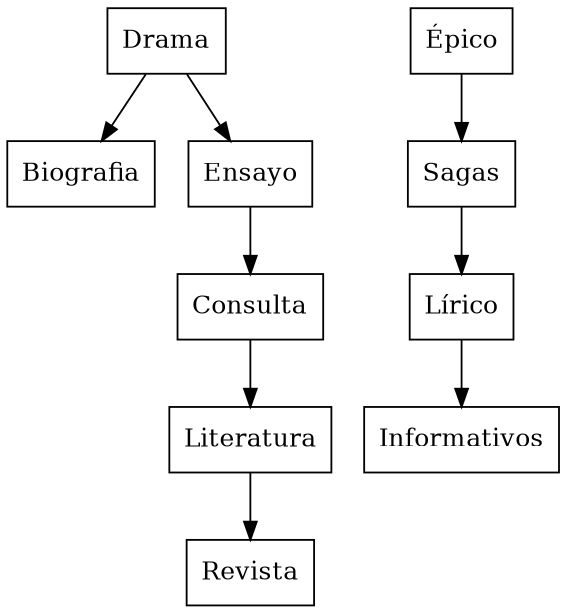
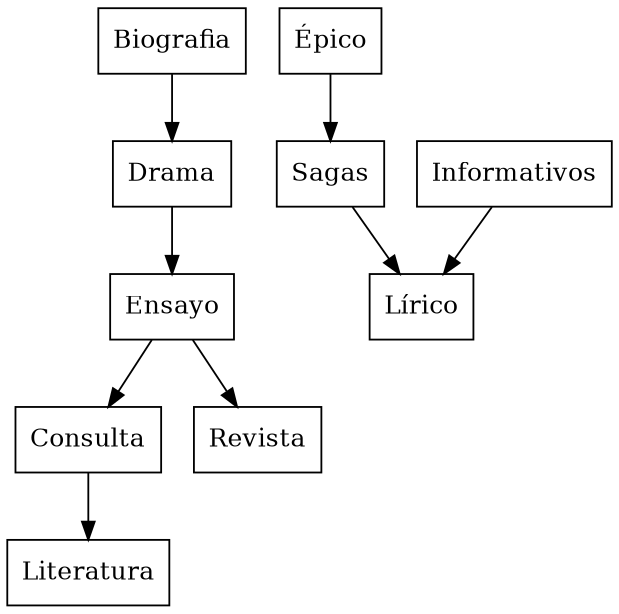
(129, 100) -> (172, 98)
(462, 364) -> (473, 233)
(250, 497) -> (210, 366)
